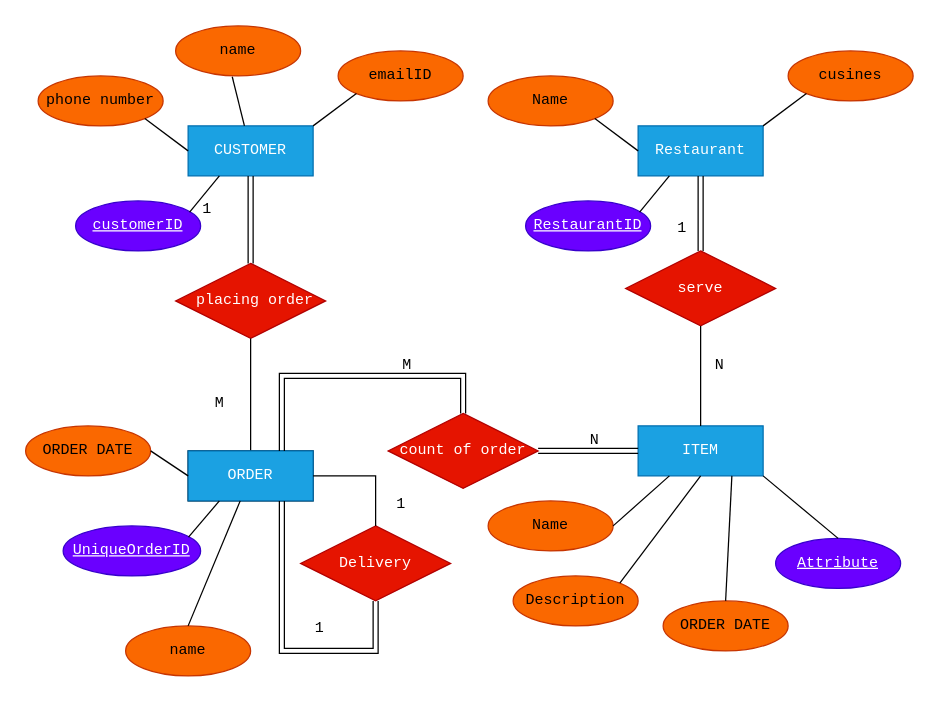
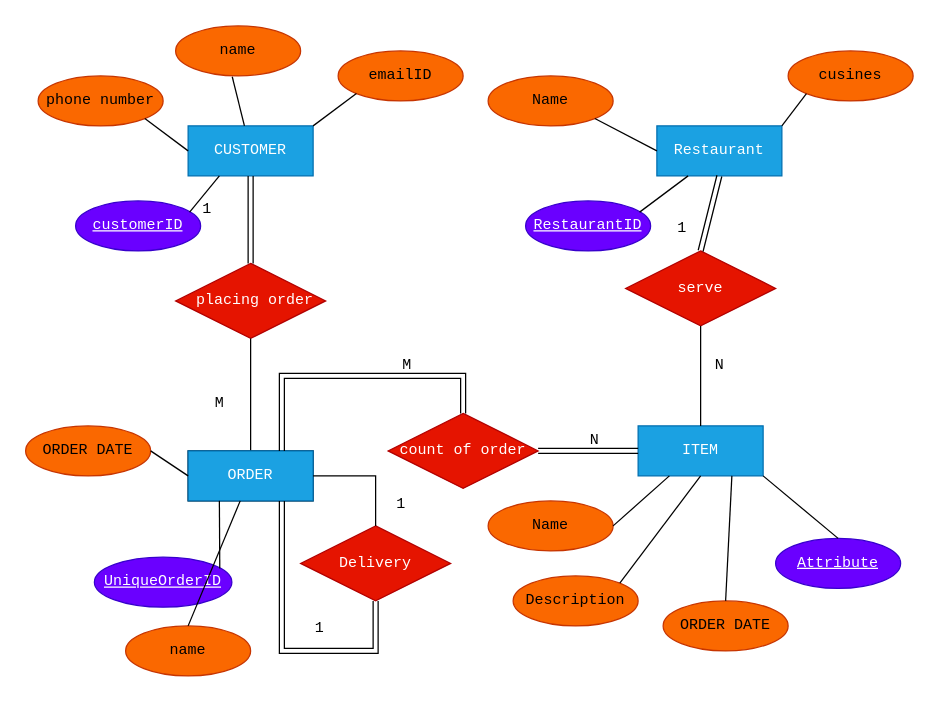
(701, 151) -> (719, 151)
(132, 551) -> (163, 582)
